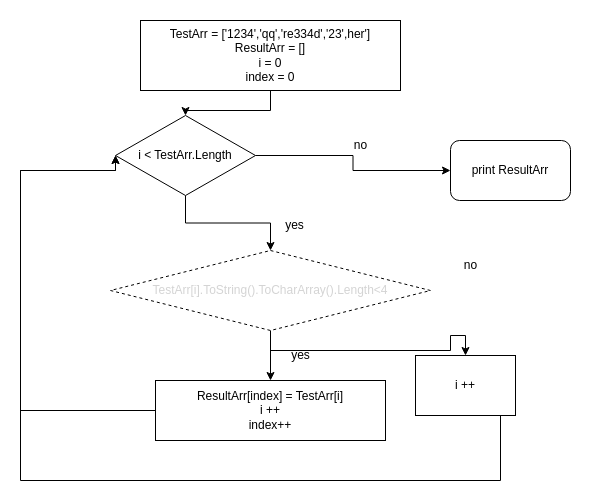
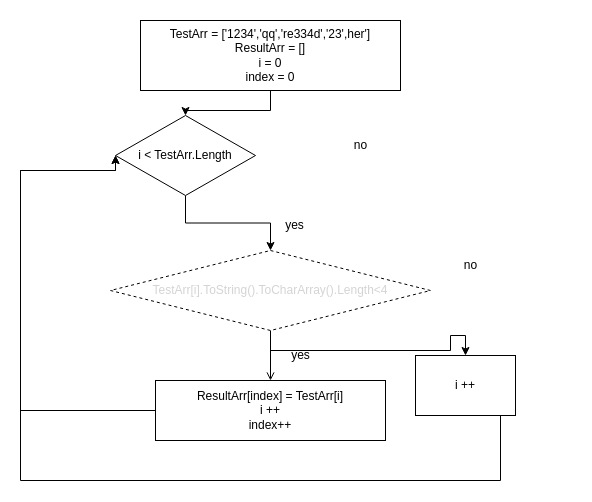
(353, 160) -> none
(511, 171) -> none
(271, 372) -> (271, 374)
